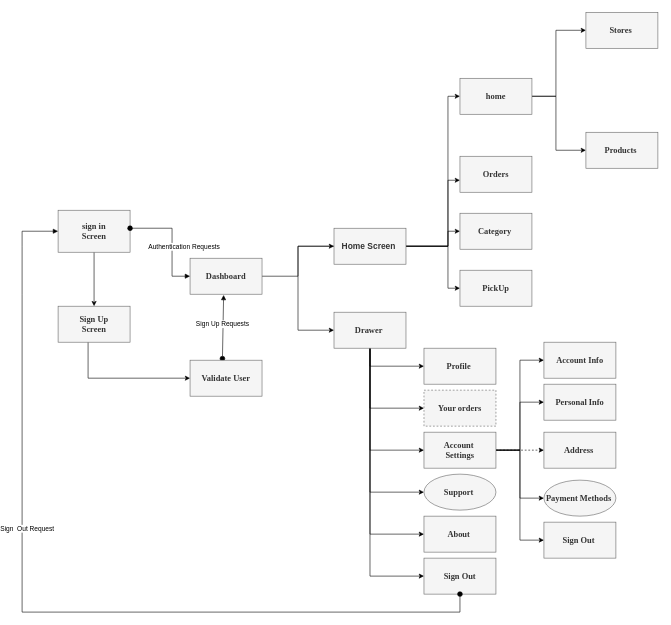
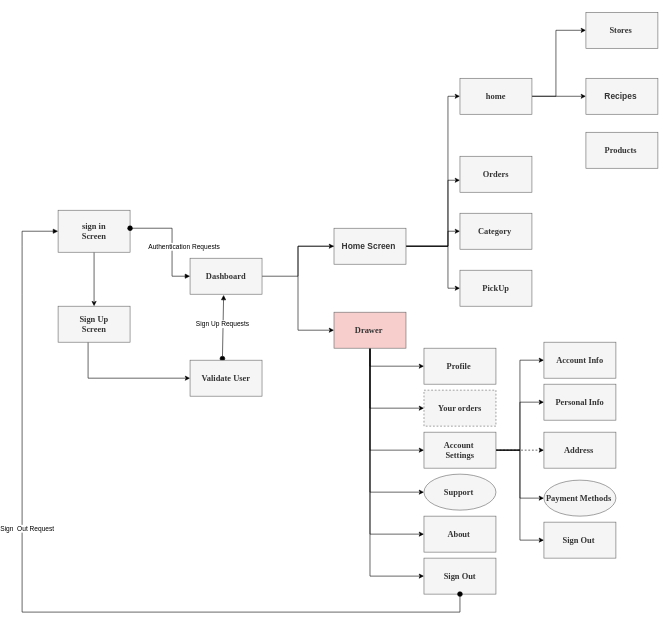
none -> (580, 96)
none -> (622, 96)
(580, 150) -> none
(370, 330) -> (370, 330)
